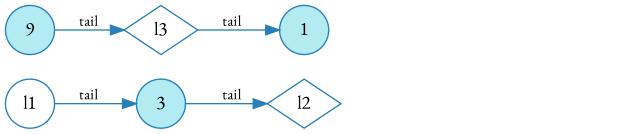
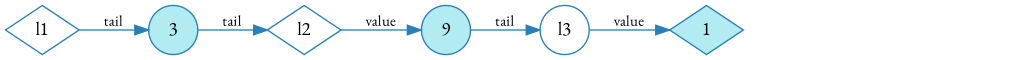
(233, 22) -> (629, 22)
(161, 30) -> (565, 30)
(304, 30) -> (706, 30)
none -> (374, 30)
(30, 104) -> (42, 30)
